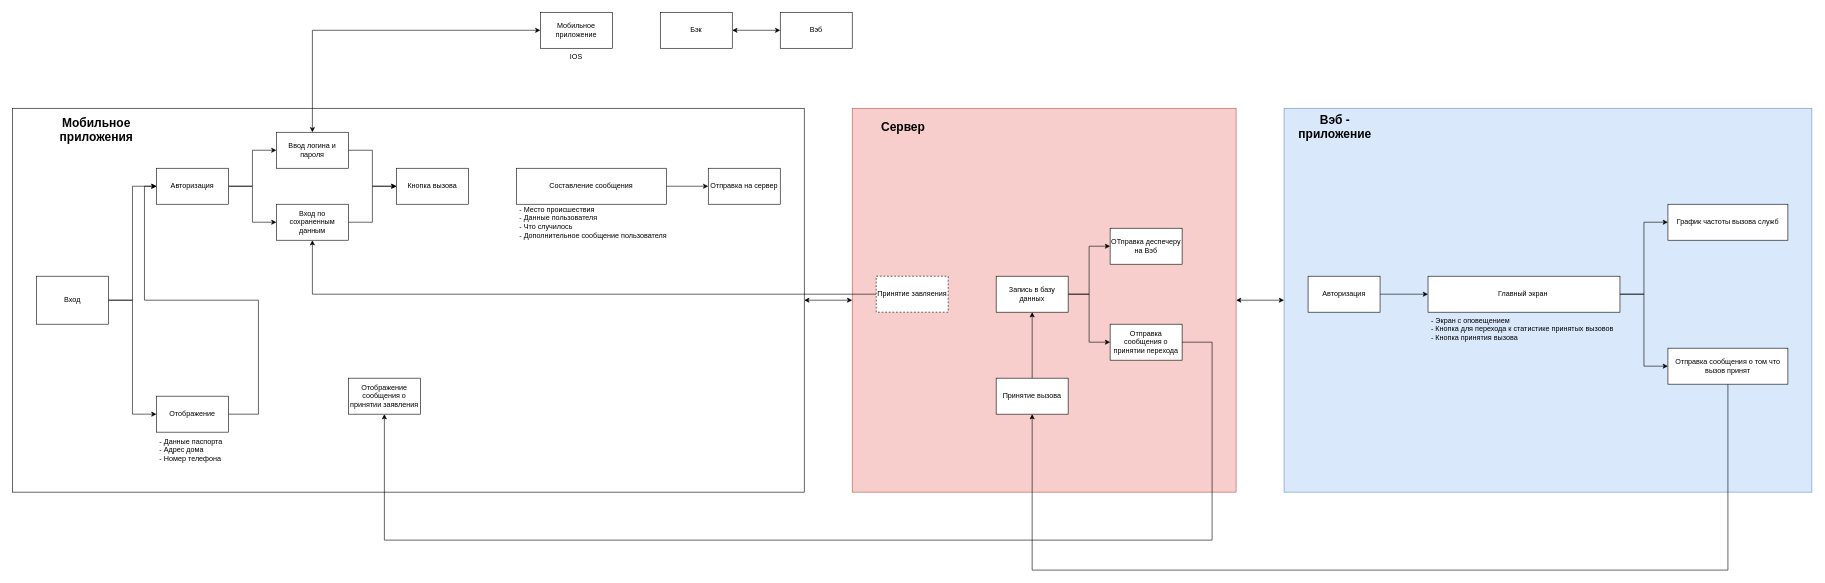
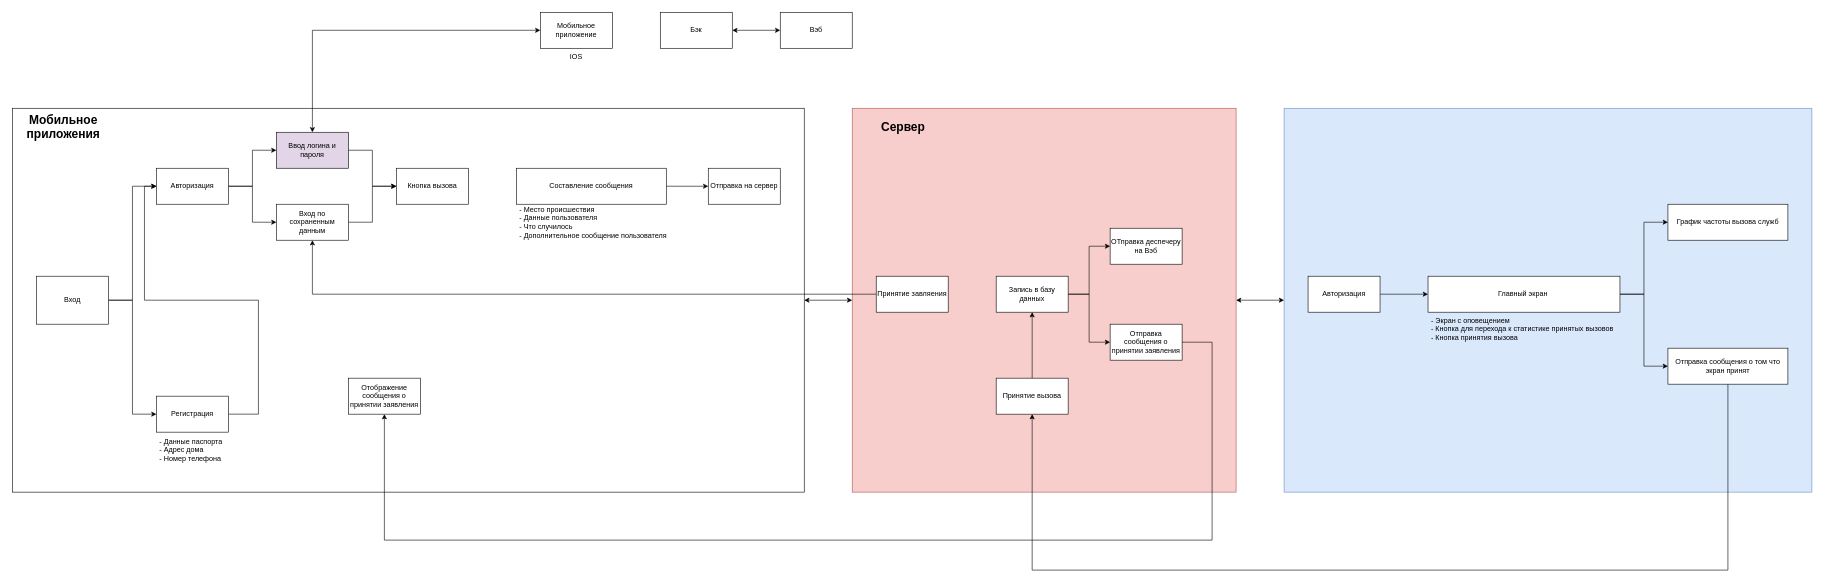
(1335, 126) -> none
(96, 129) -> (63, 126)
(312, 150) -> (312, 150)
(912, 294) -> (912, 294)
(1146, 342) -> (1146, 342)
(1728, 366) -> (1728, 366)
(192, 414) -> (192, 414)
